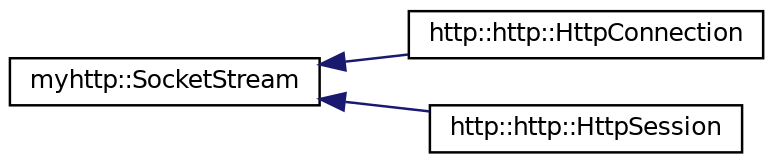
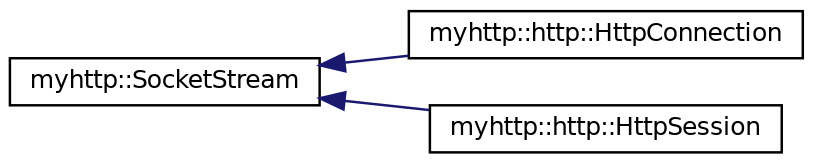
(586, 35) -> (606, 35)
(586, 129) -> (606, 129)
